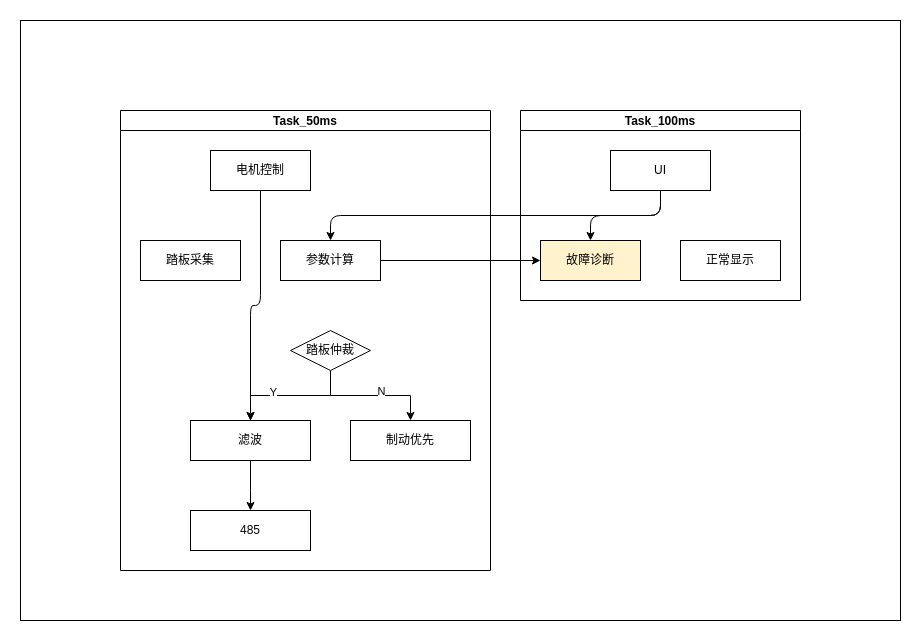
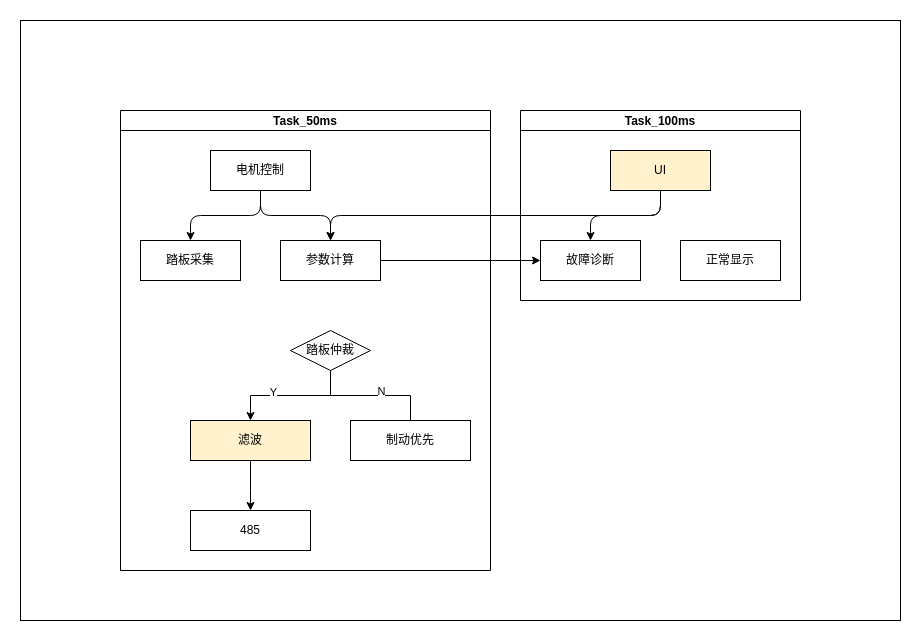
(661, 171) -> (661, 171)
none -> (296, 216)
(591, 261) -> (591, 261)
(258, 305) -> (220, 216)
(411, 412) -> (411, 415)
(251, 441) -> (251, 441)
